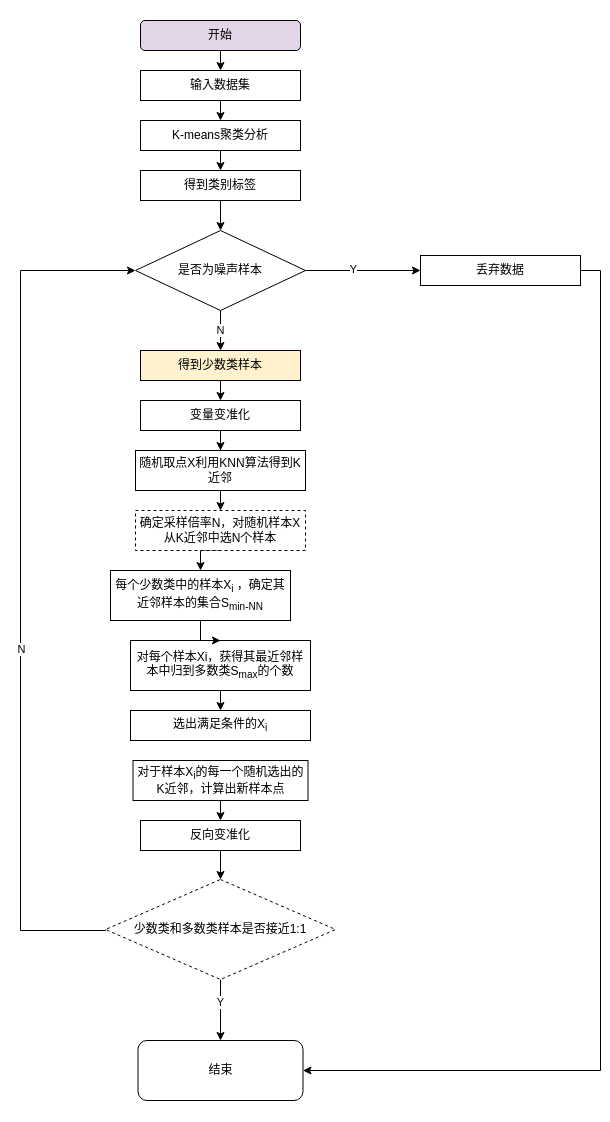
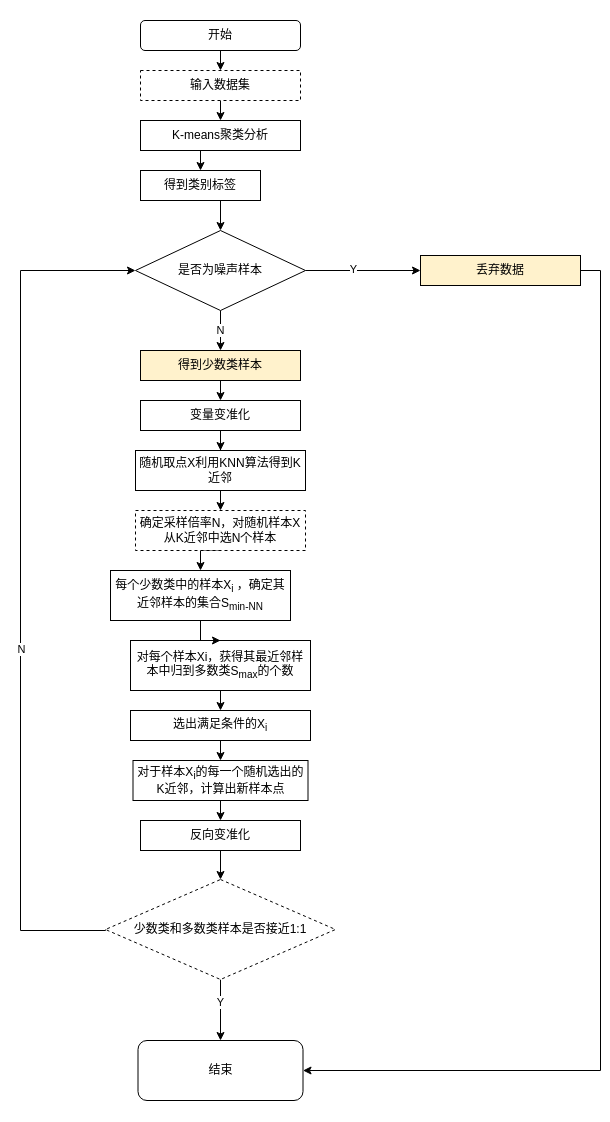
(221, 36) -> (221, 36)
(221, 86) -> (221, 86)
(221, 186) -> (201, 186)
(501, 271) -> (501, 271)
none -> (221, 747)
